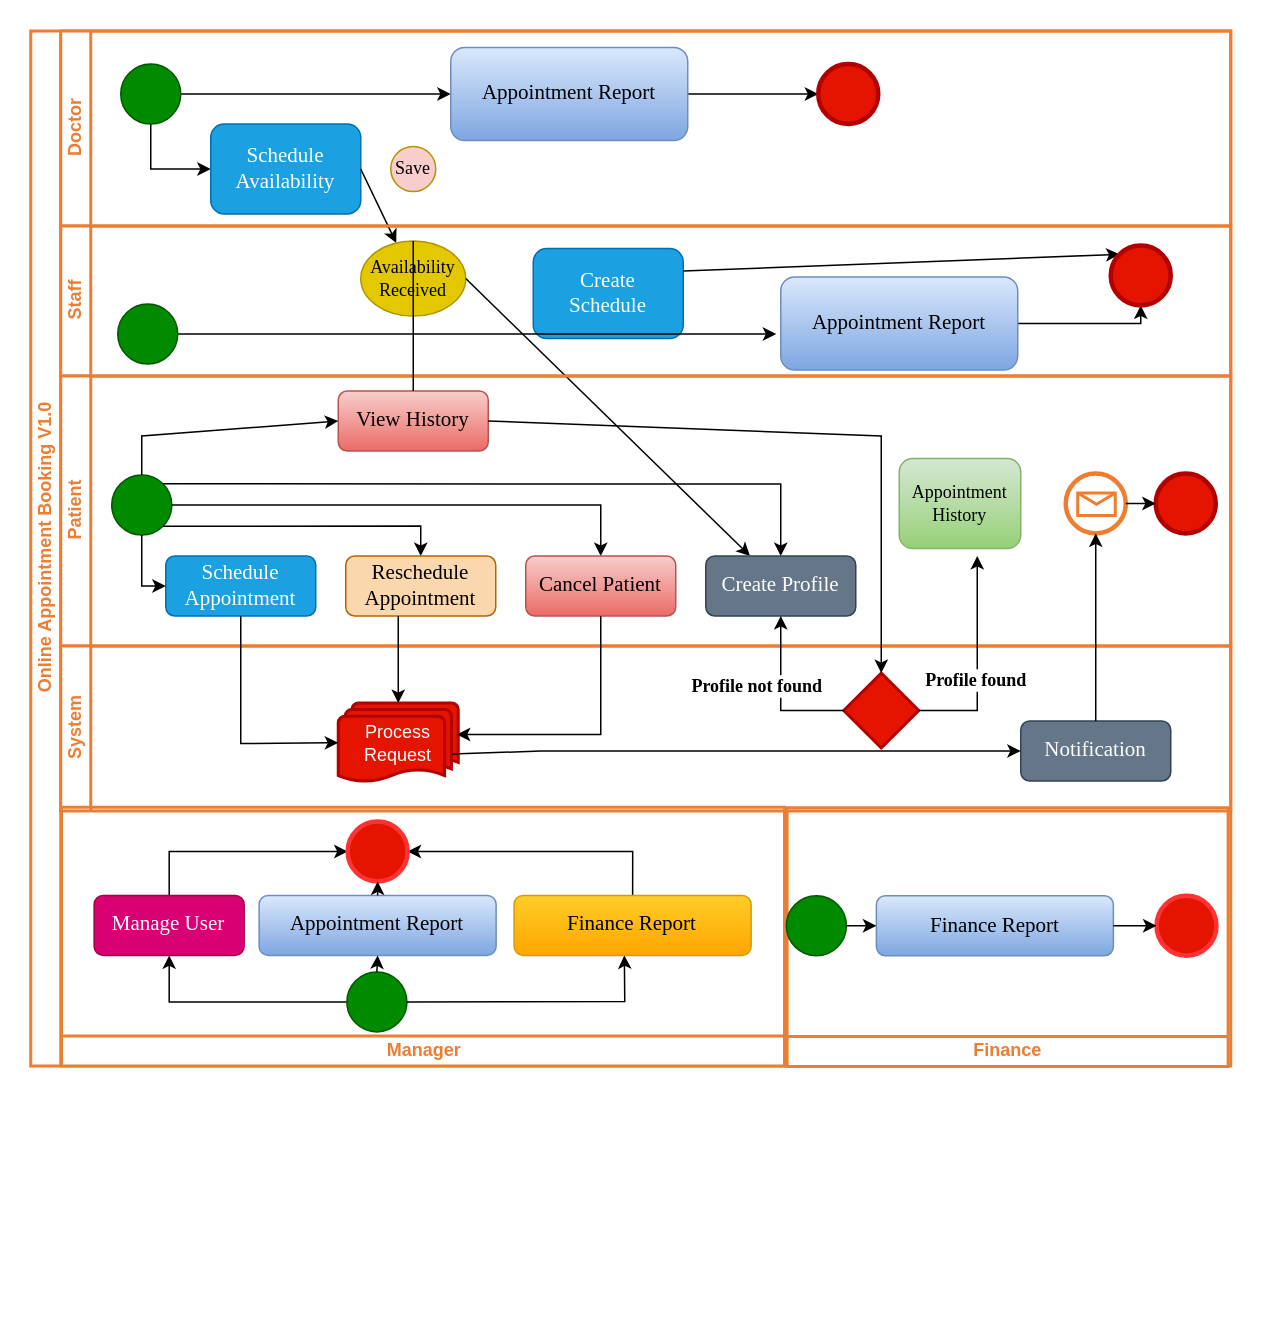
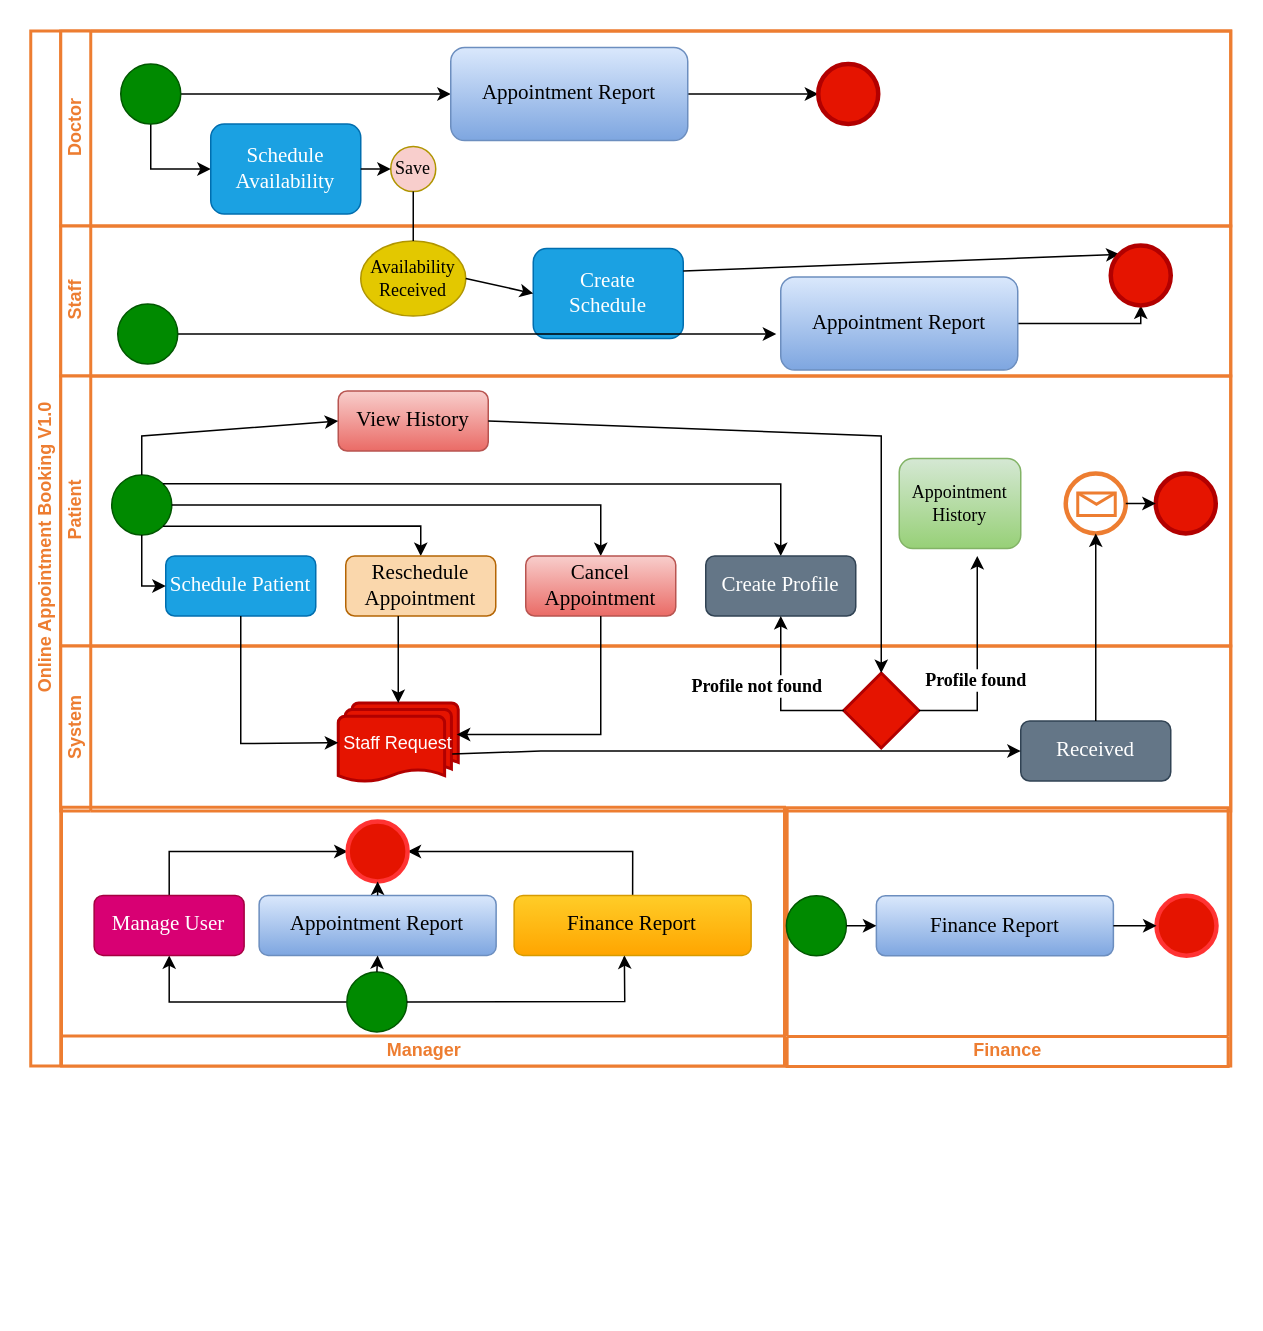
(376, 201) -> (371, 169)
(413, 316) -> (413, 217)
(655, 463) -> (494, 285)
(241, 586) -> (241, 586)
(601, 586) -> (601, 586)
(398, 743) -> (398, 743)
(1096, 751) -> (1096, 751)
